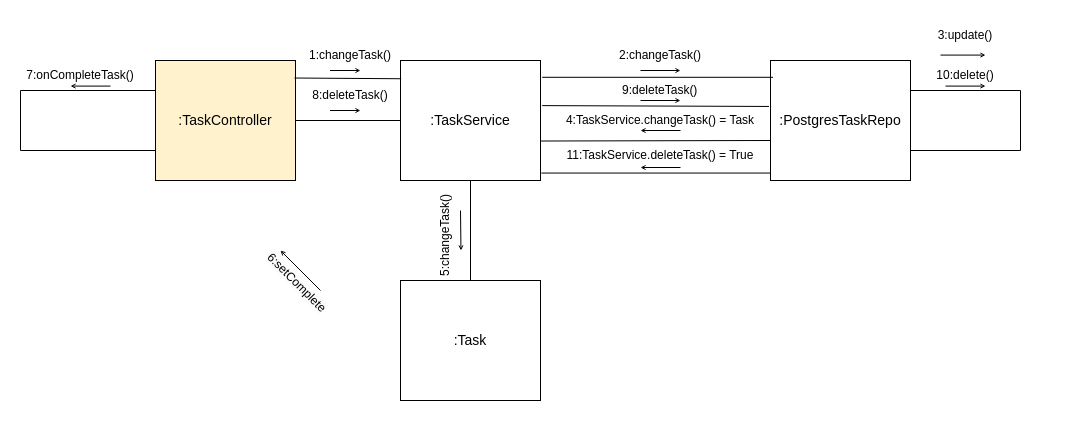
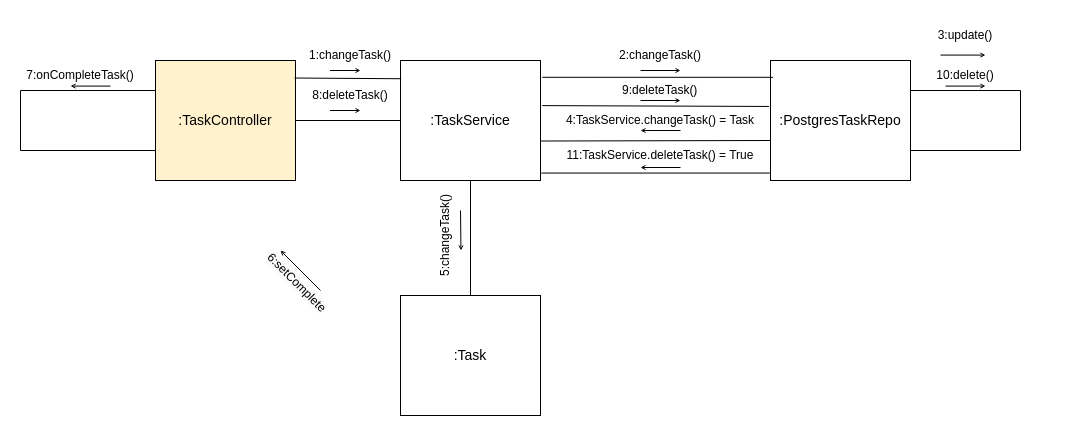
(471, 341) -> (471, 356)
